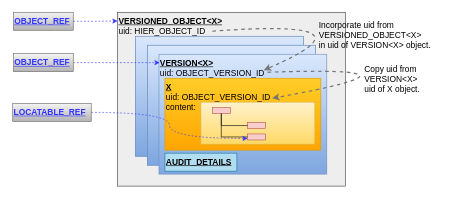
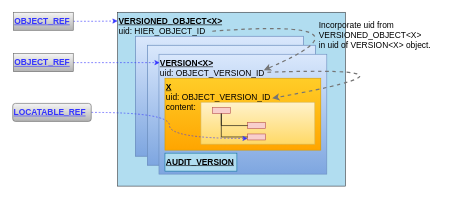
(163, 27) -> (163, 27)
(396, 78) -> none
(52, 113) -> (52, 113)
(196, 163) -> (196, 163)
